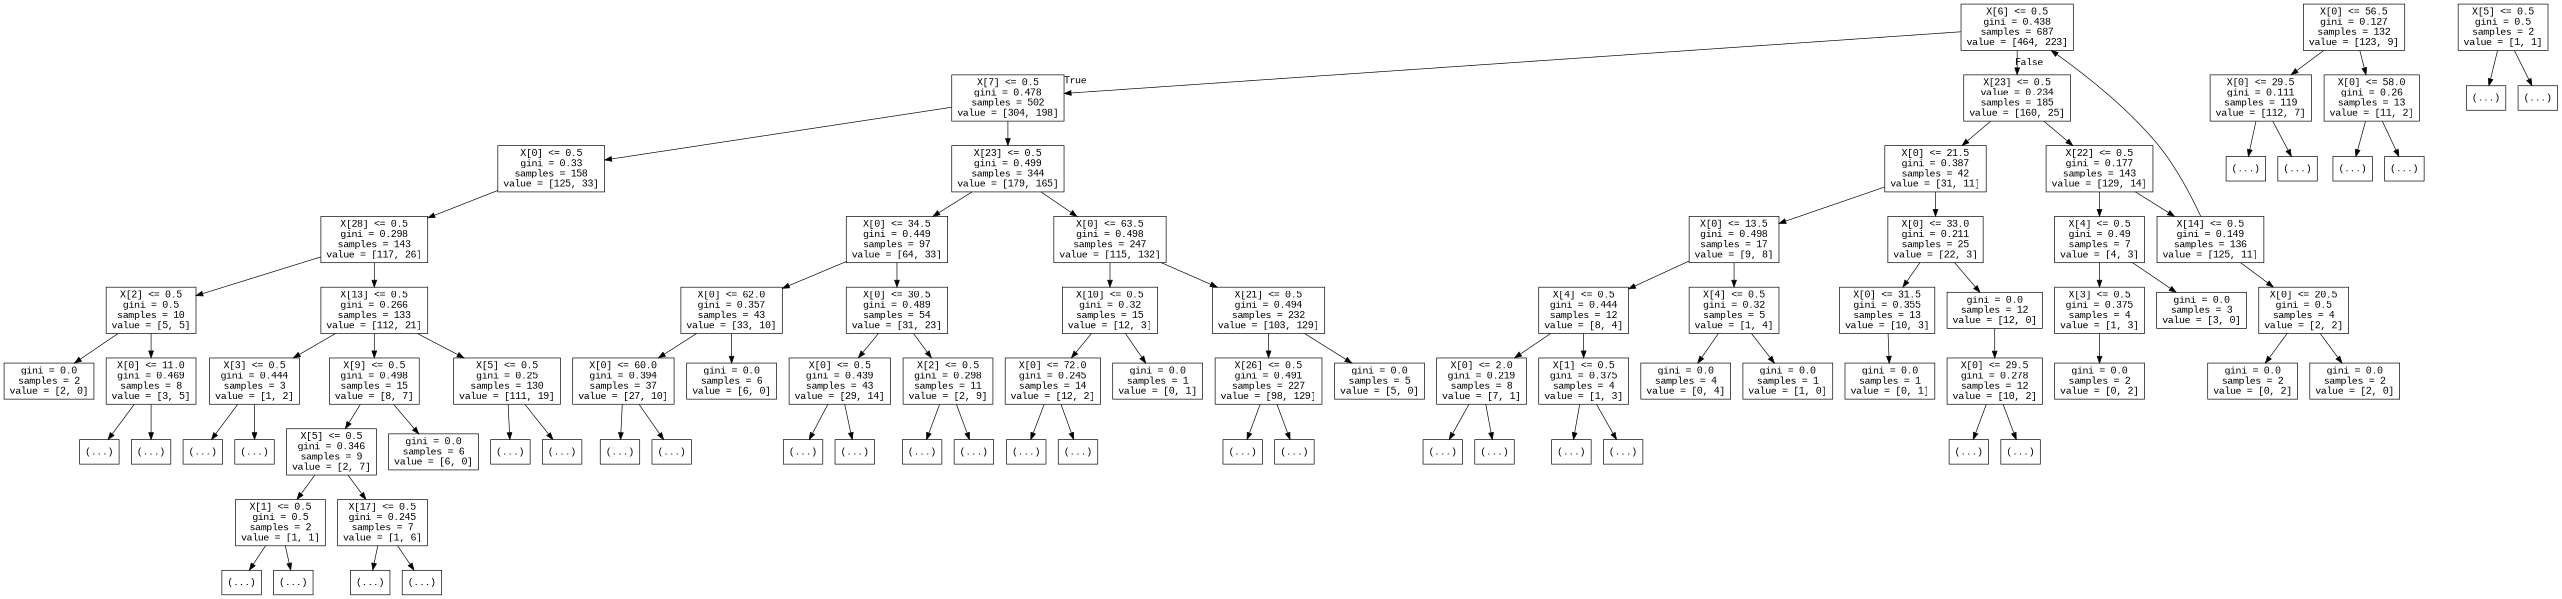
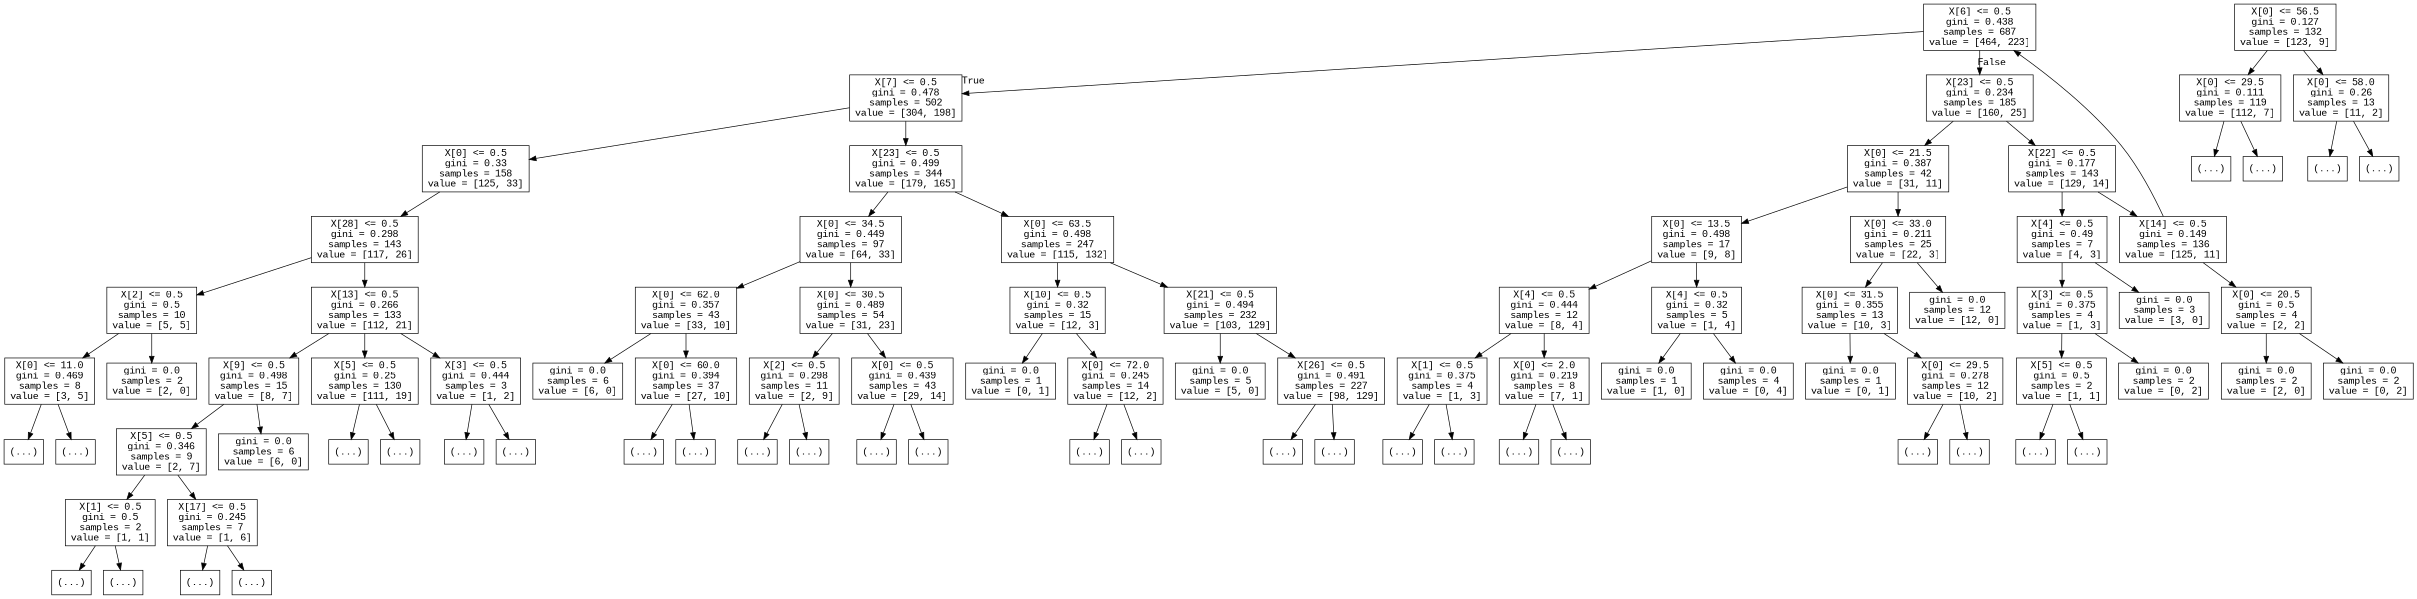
(2017, 98) -> (1980, 98)
(1995, 340) -> (1900, 344)
none -> (2062, 342)
